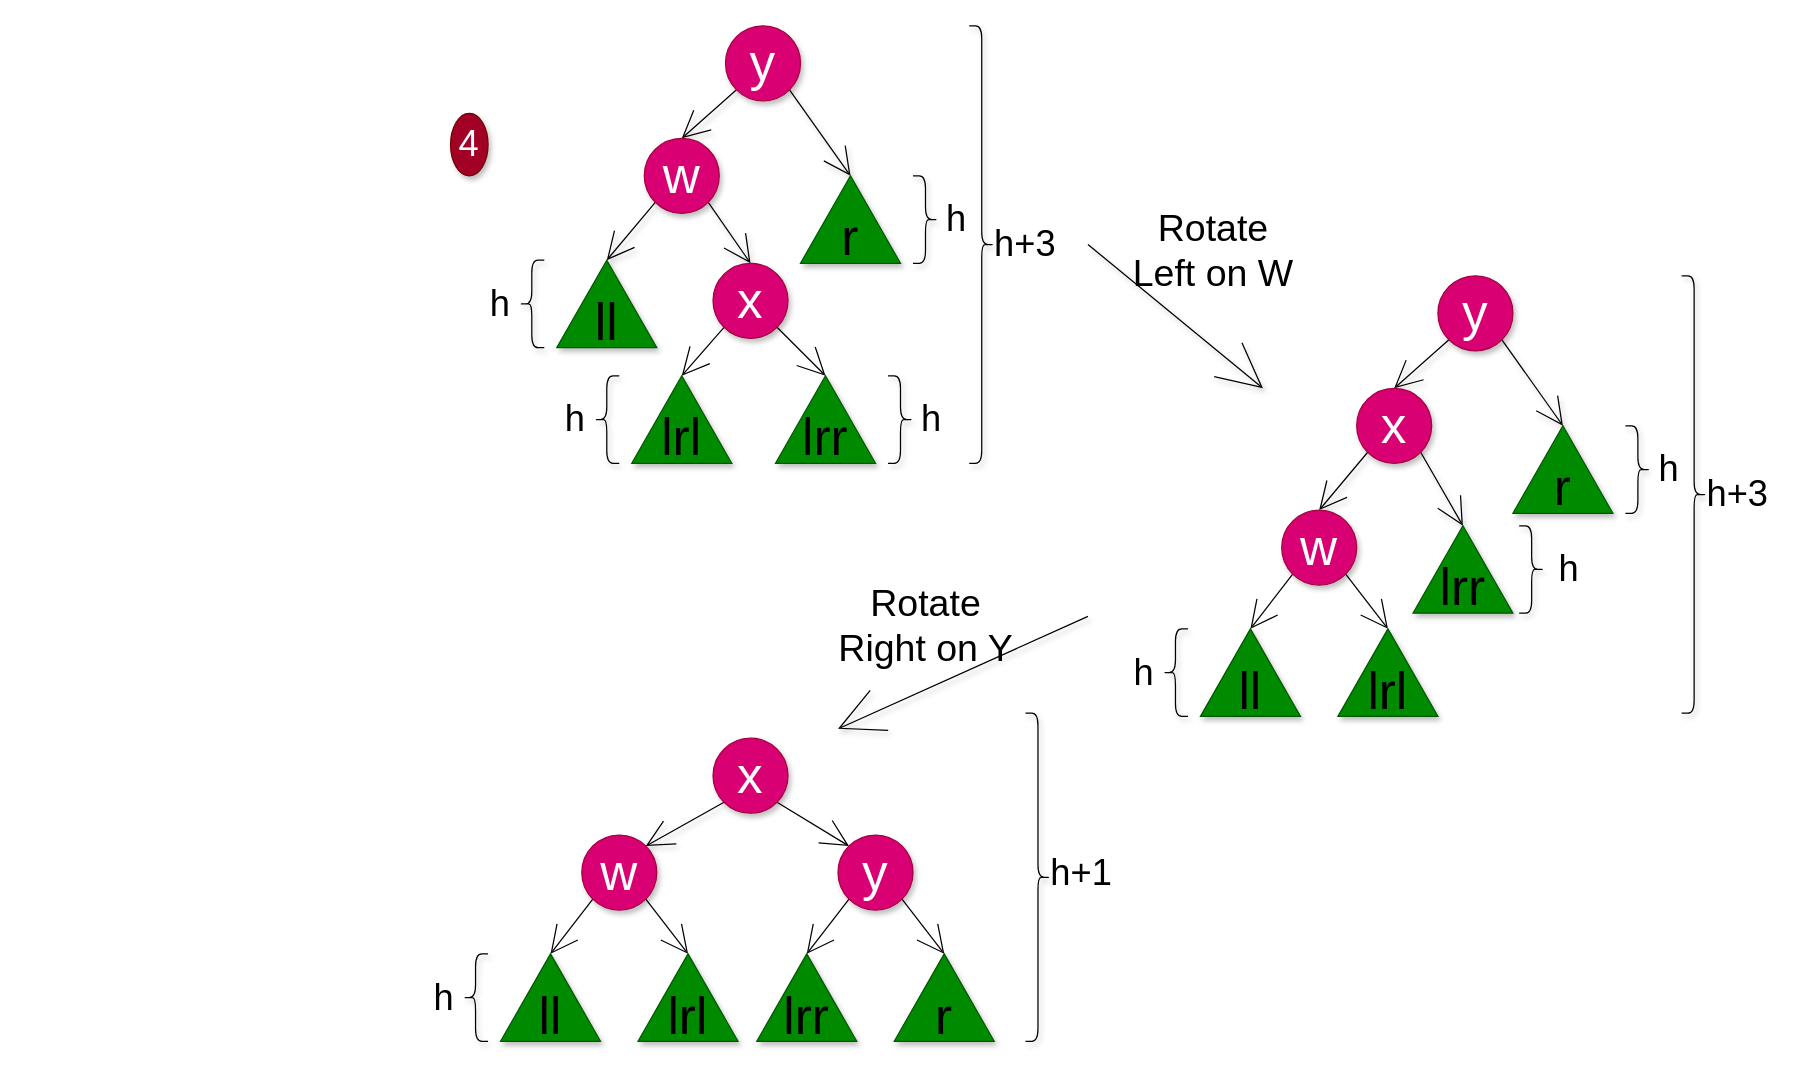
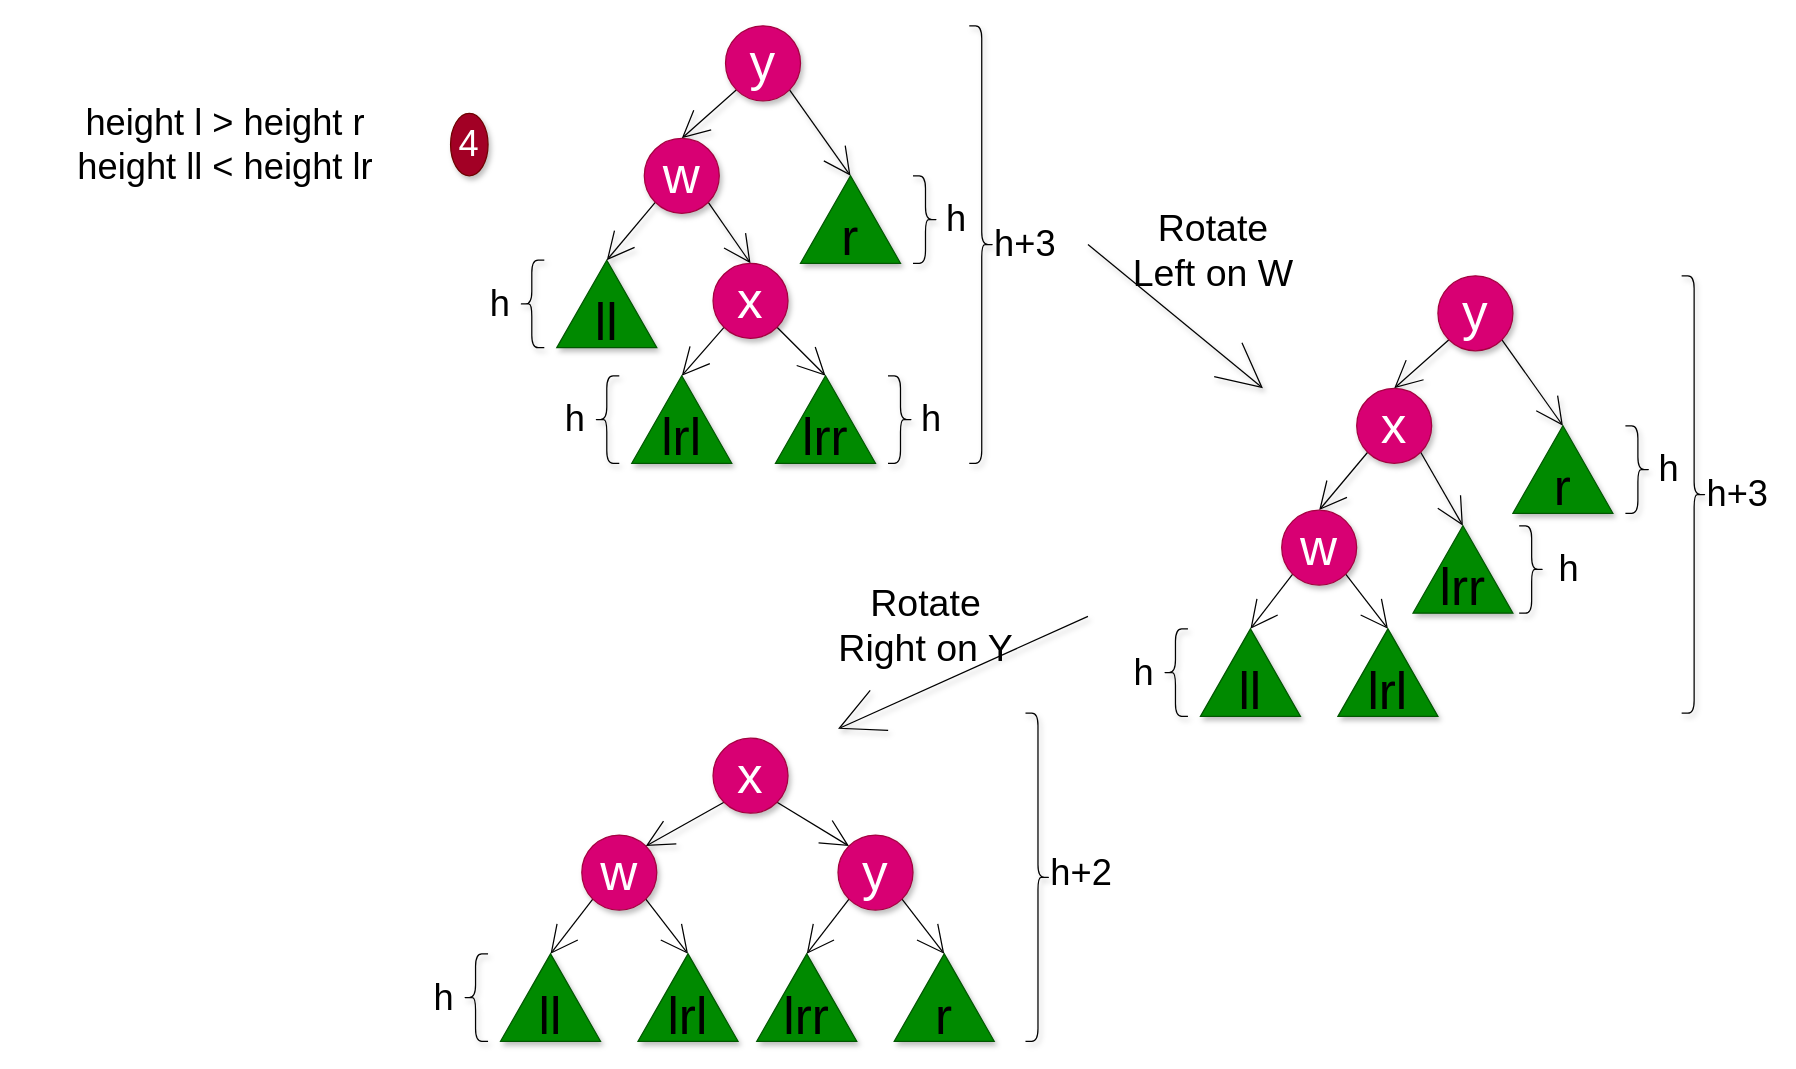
none -> (226, 144)
(1082, 873) -> (1082, 873)
